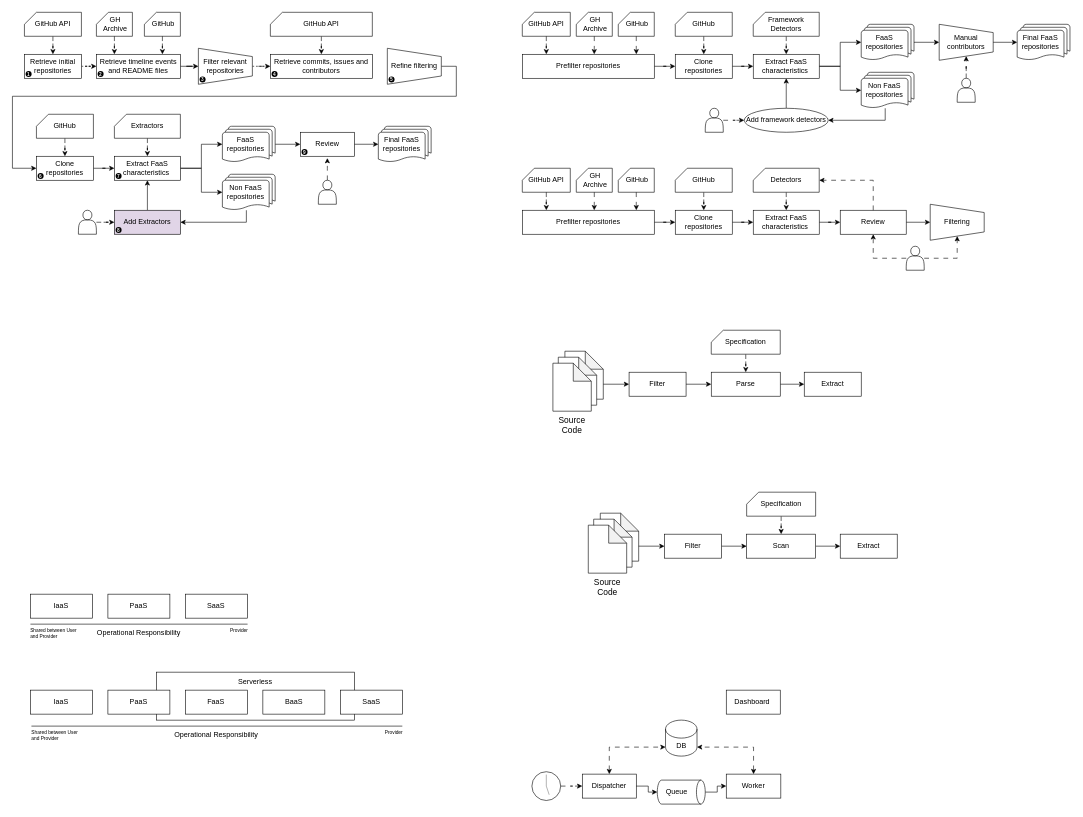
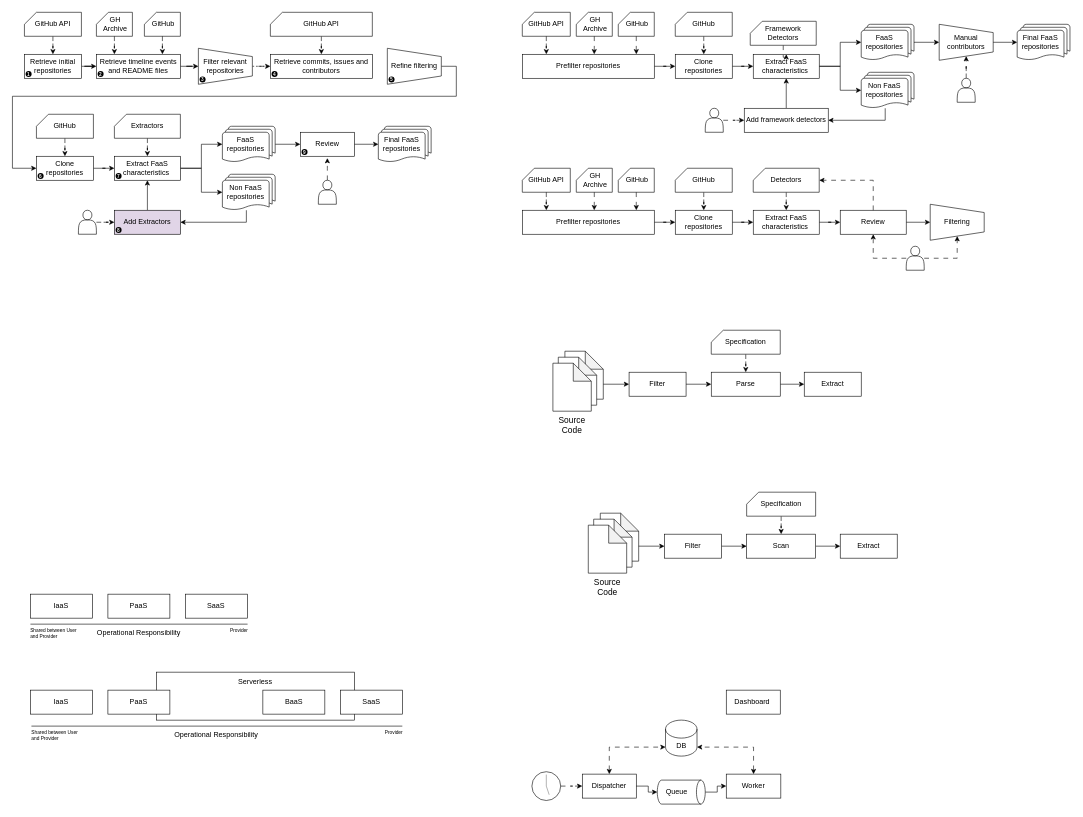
(786, 24) -> (783, 33)
(90, 66) -> (90, 66)
(786, 120) -> (786, 120)
(216, 702) -> none
